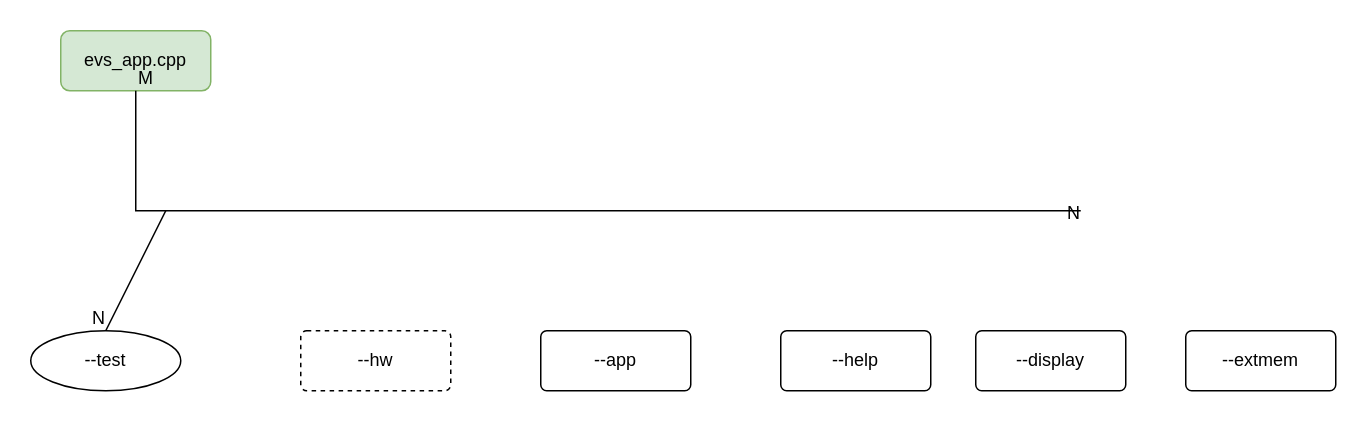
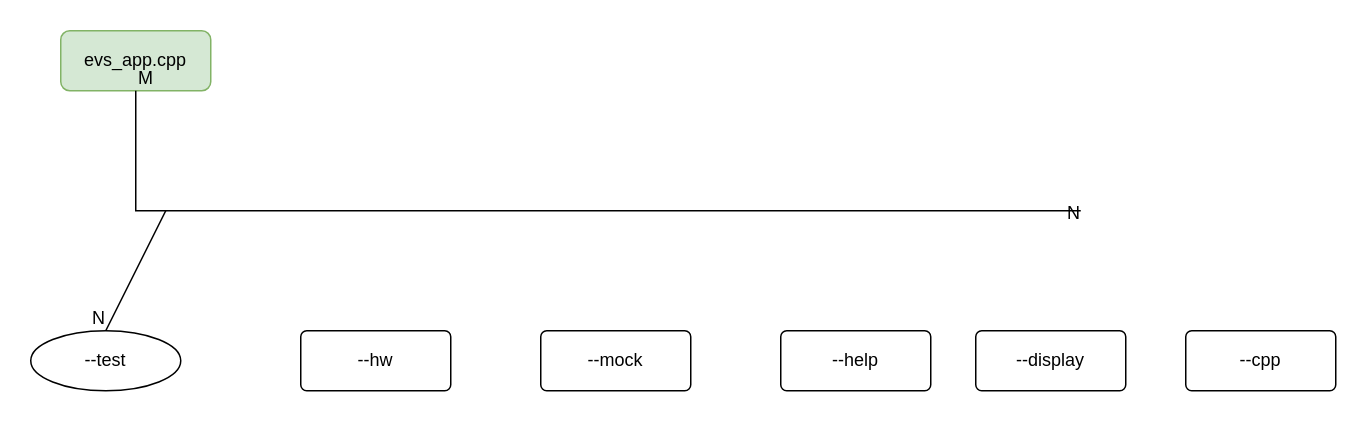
(376, 361) -> (376, 361)
(616, 361) -> (616, 361)
(1261, 361) -> (1261, 361)
